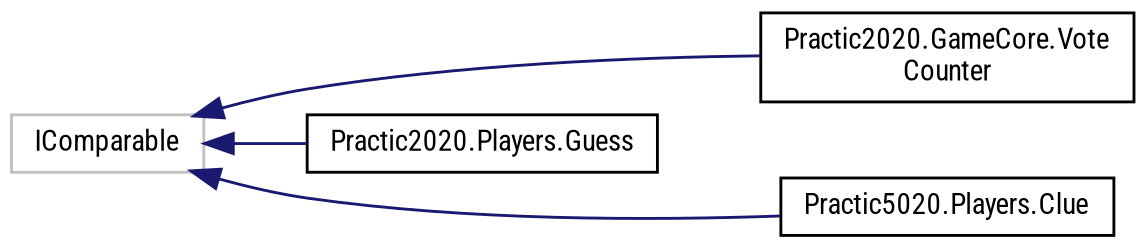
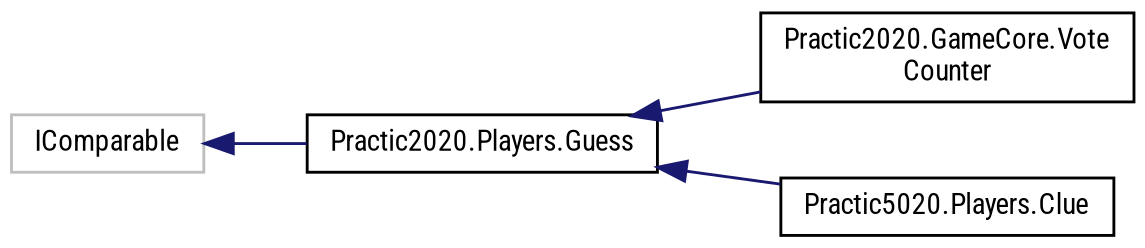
(490, 68) -> (710, 101)
(498, 215) -> (733, 178)
